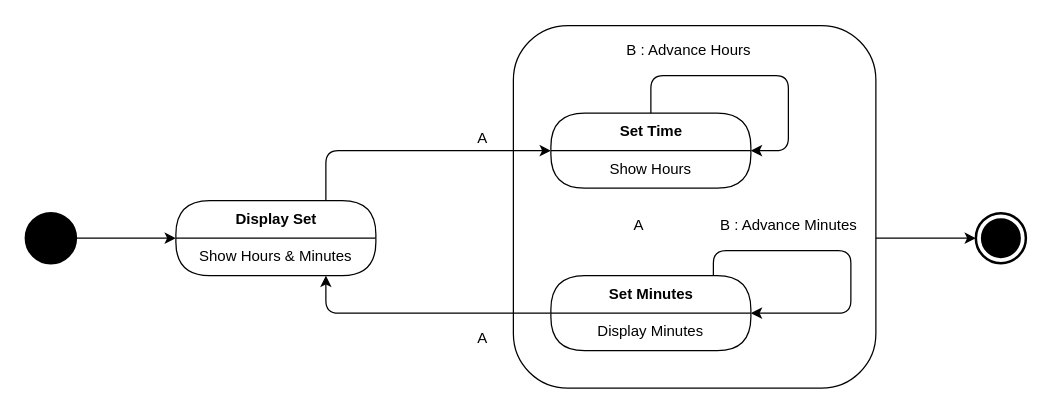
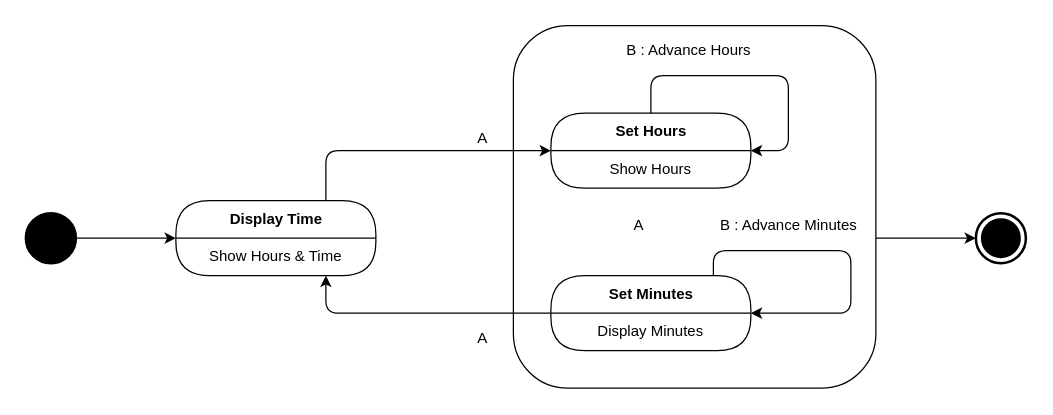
(651, 132) -> (651, 132)
(276, 219) -> (276, 219)
(276, 257) -> (276, 257)
